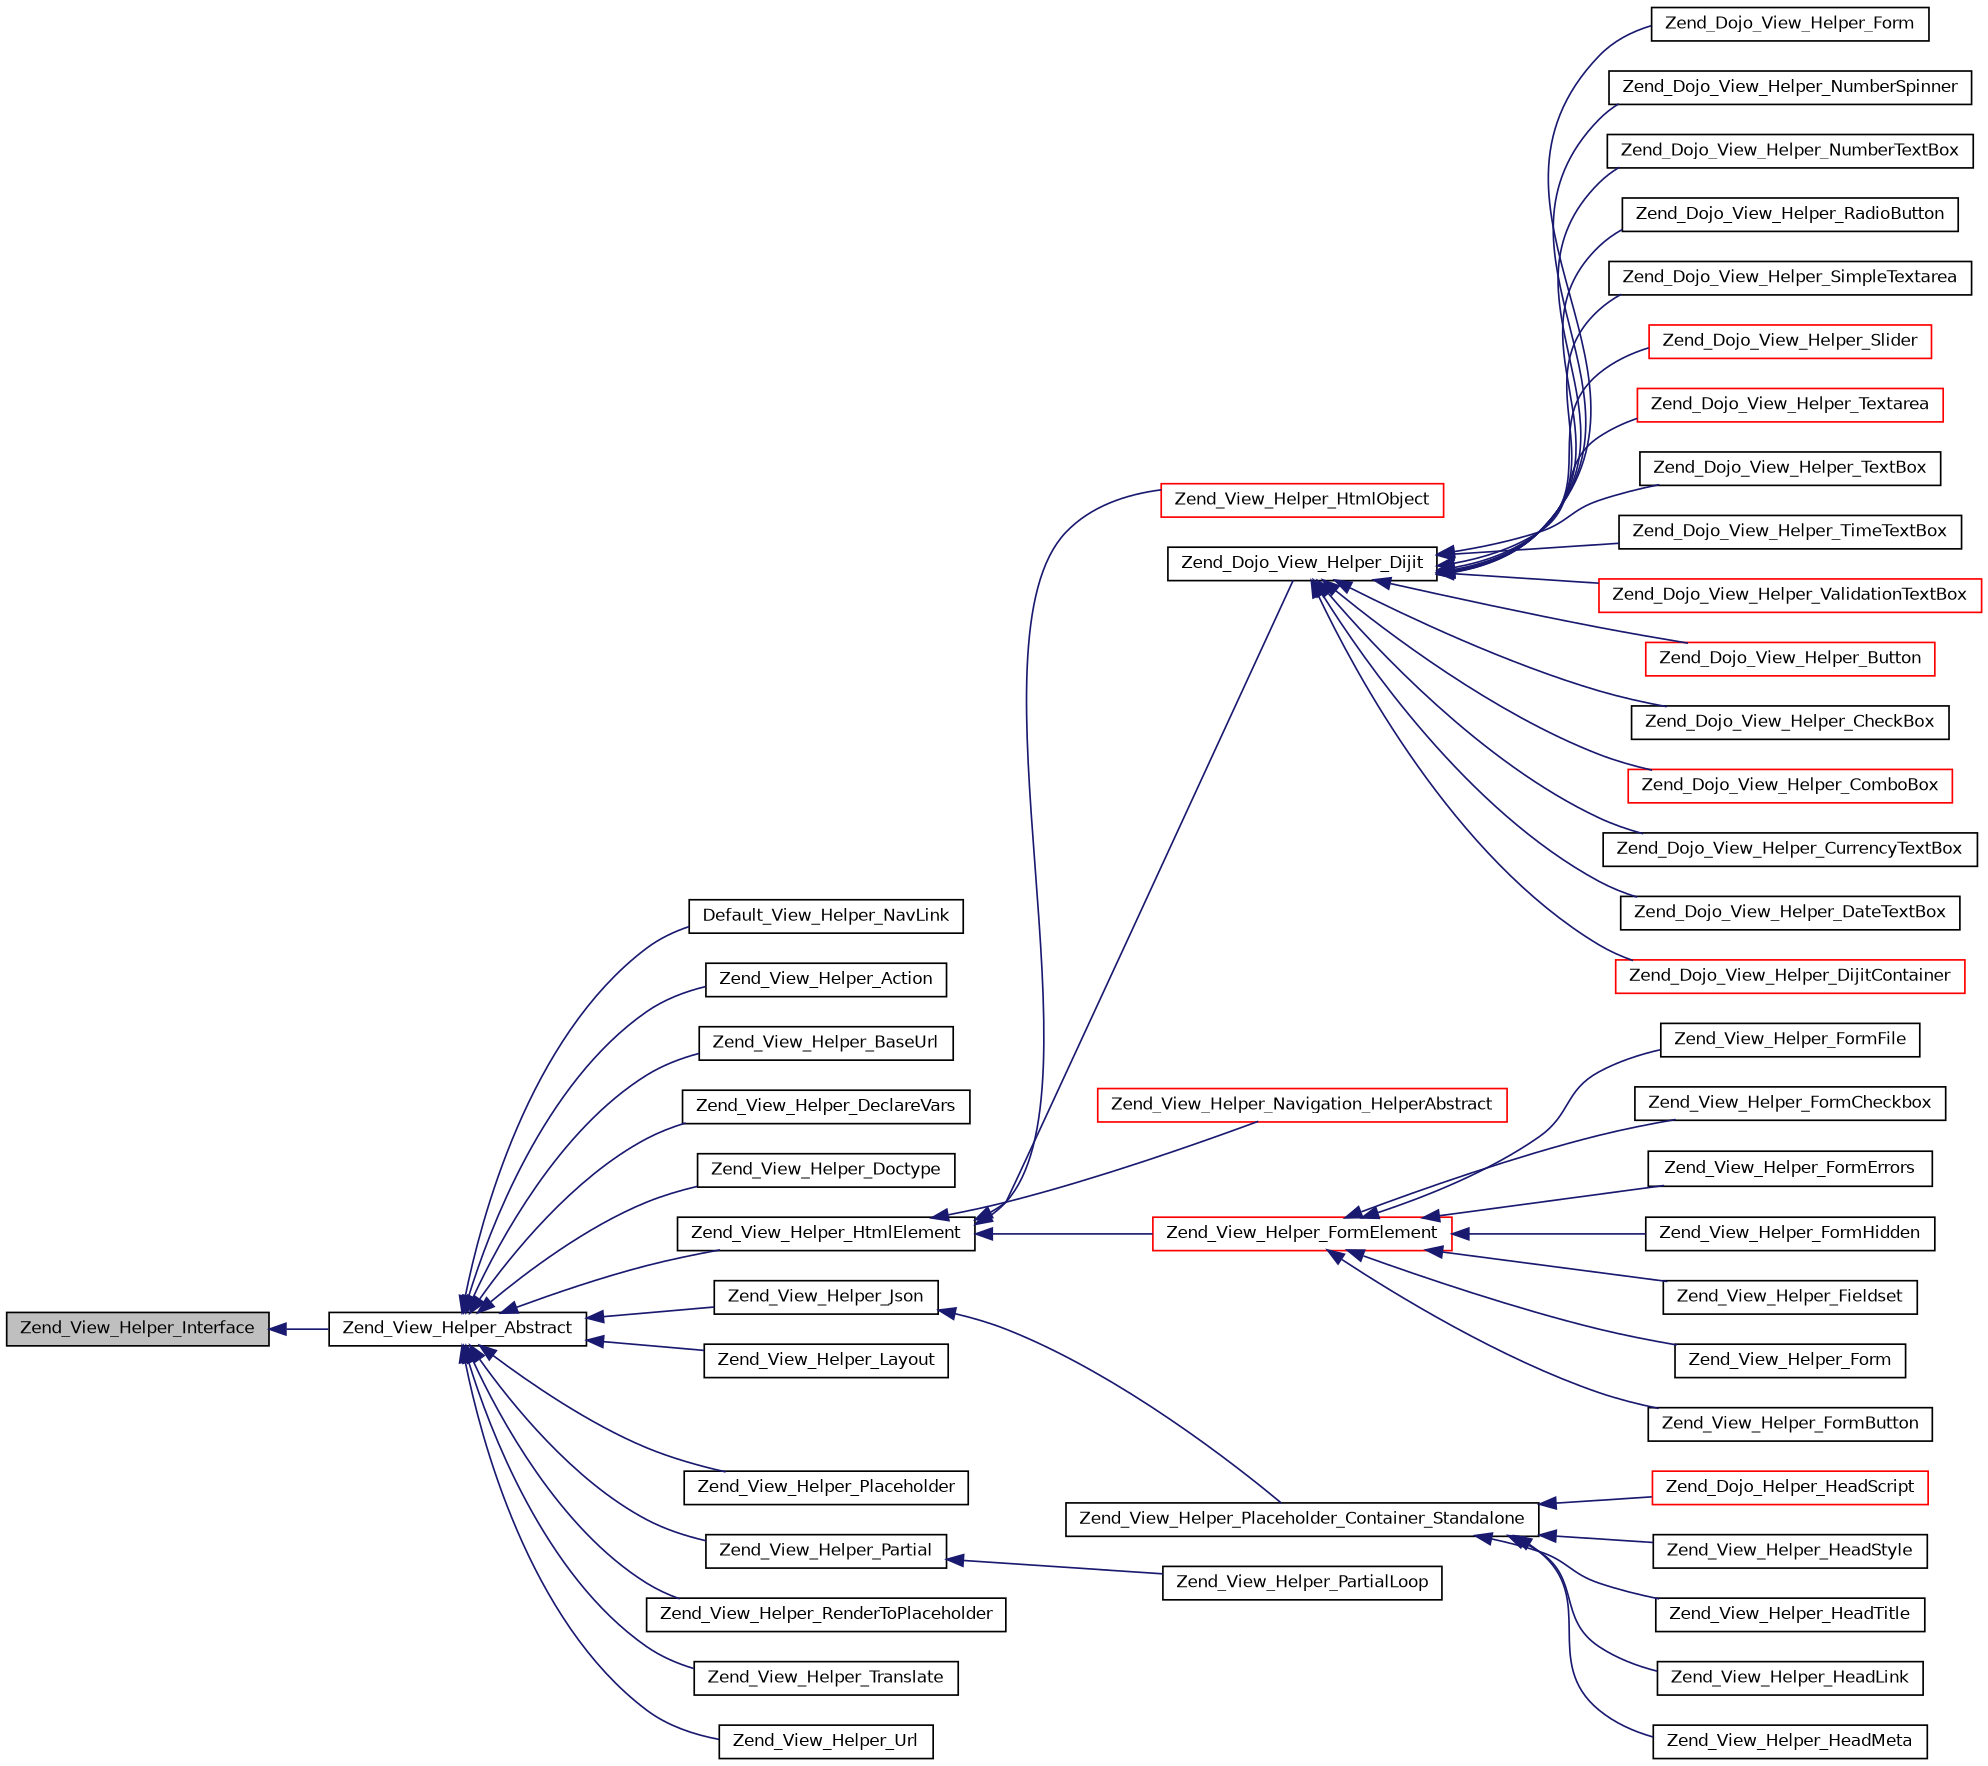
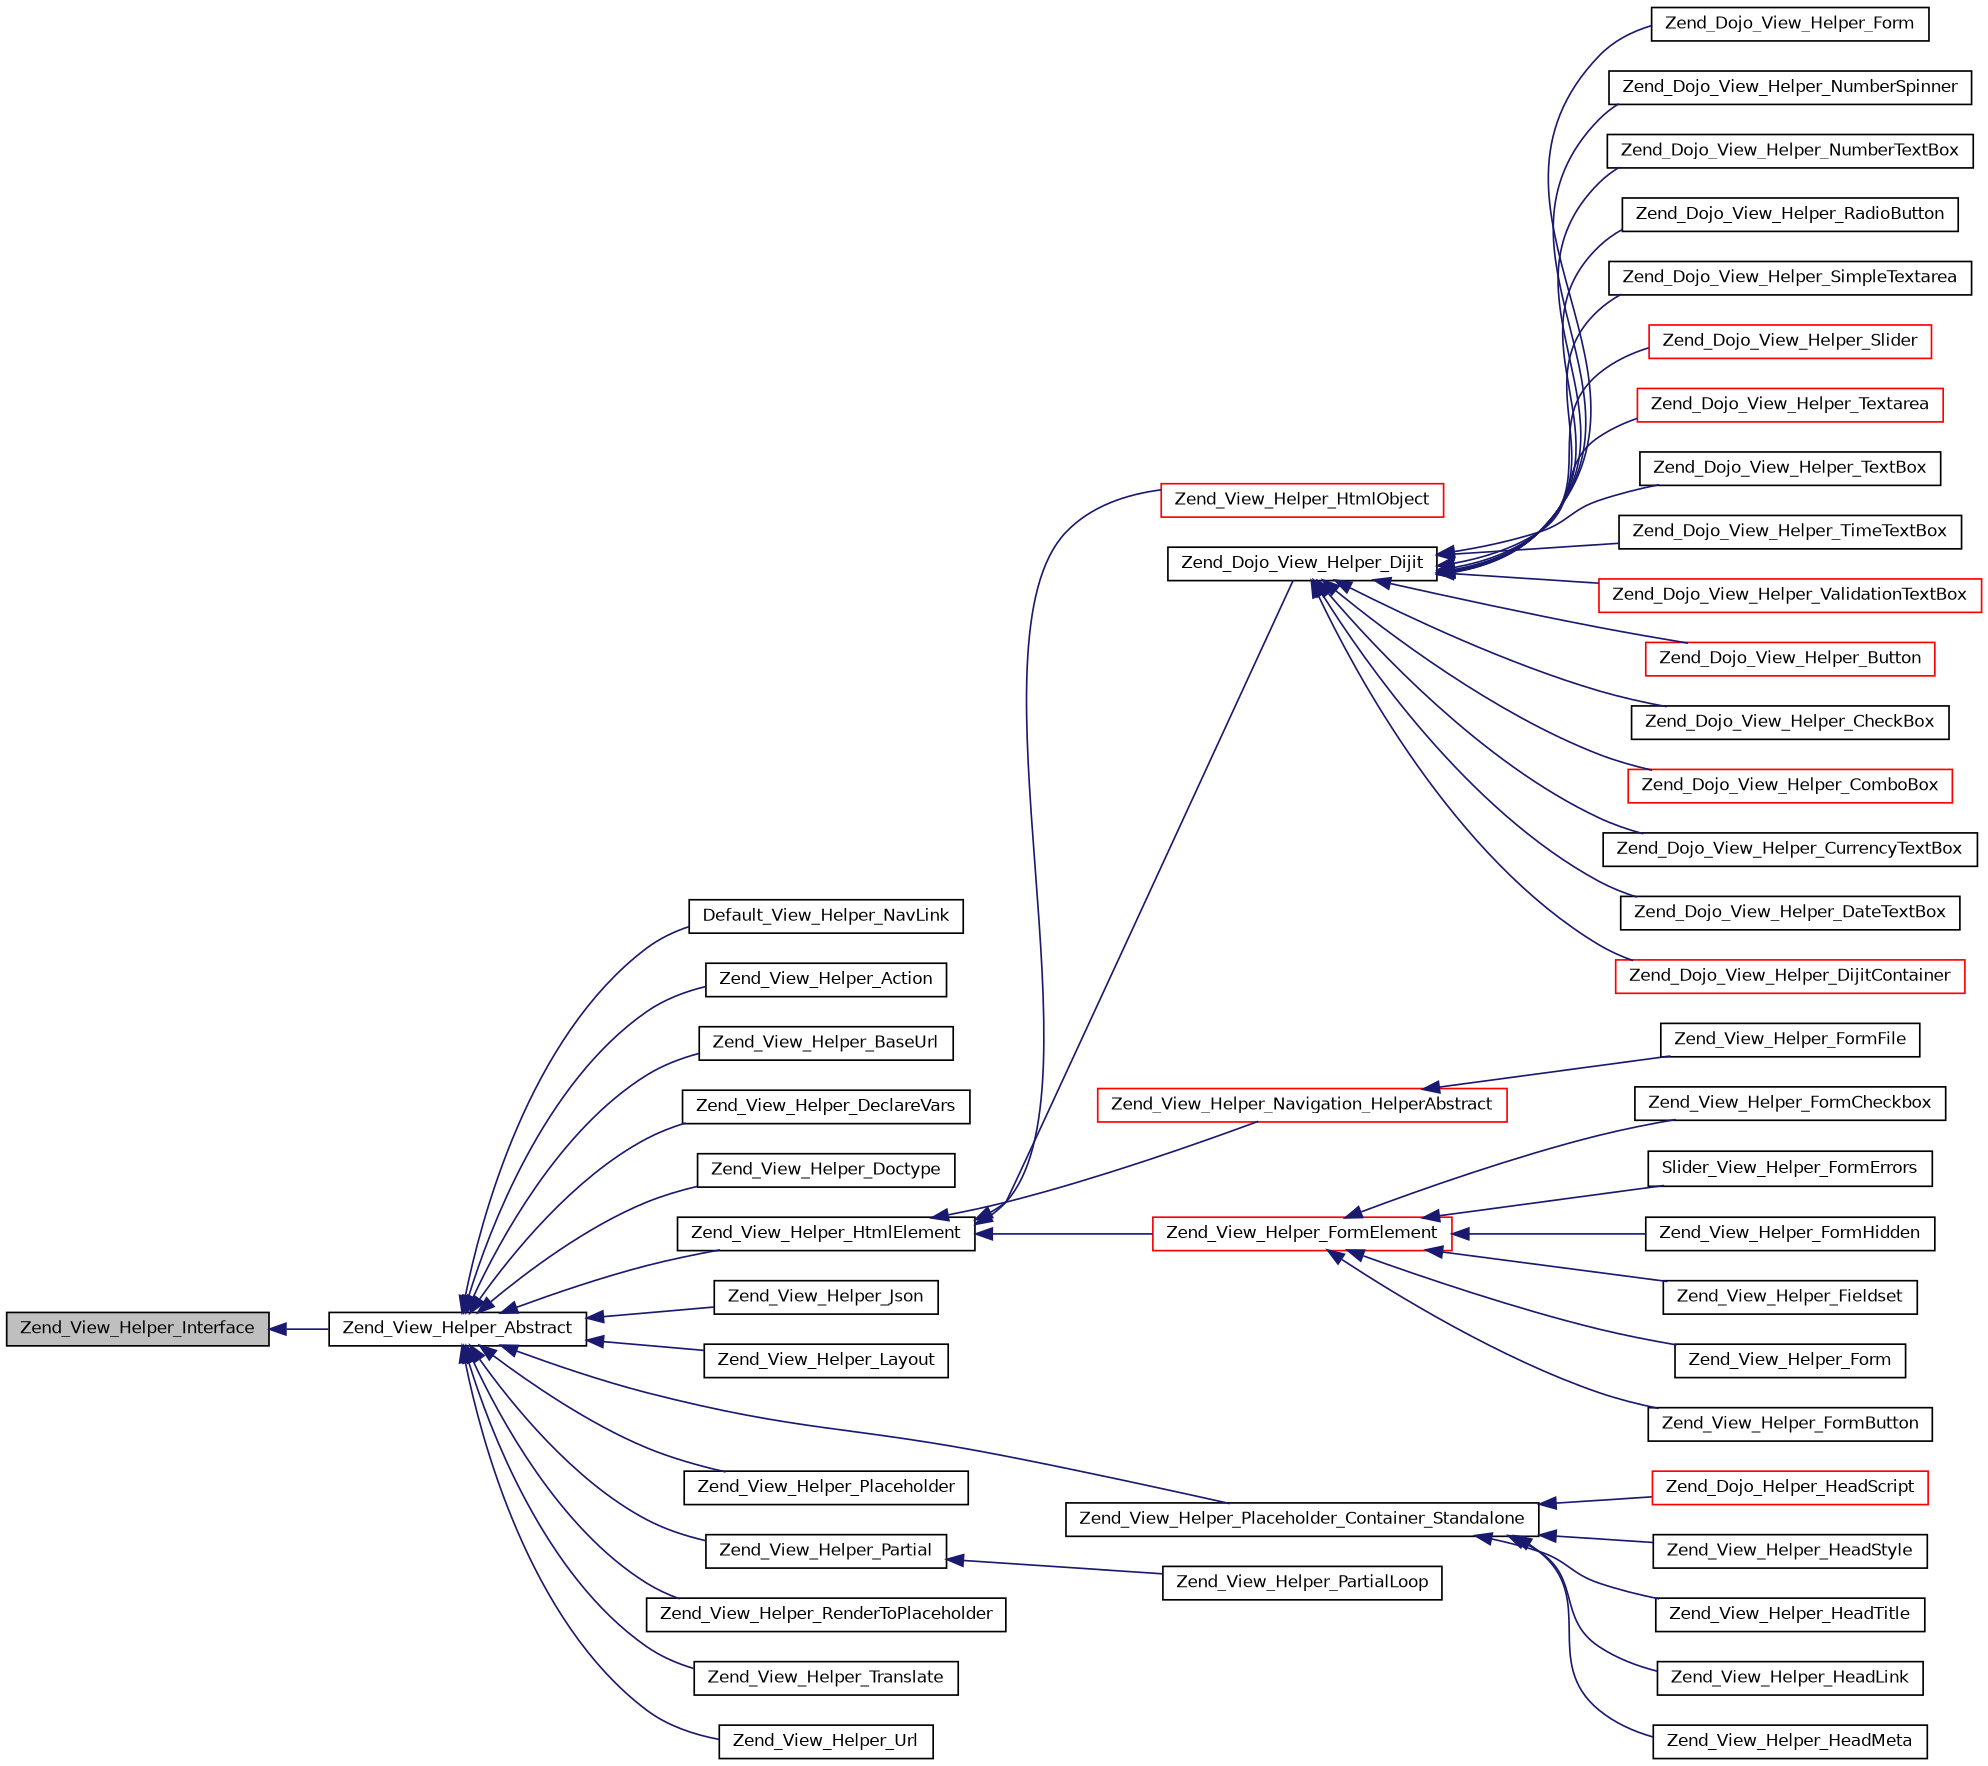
(1529, 1143) -> (1555, 1072)
(1790, 1169) -> (1790, 1169)
(1128, 1392) -> (871, 1434)
